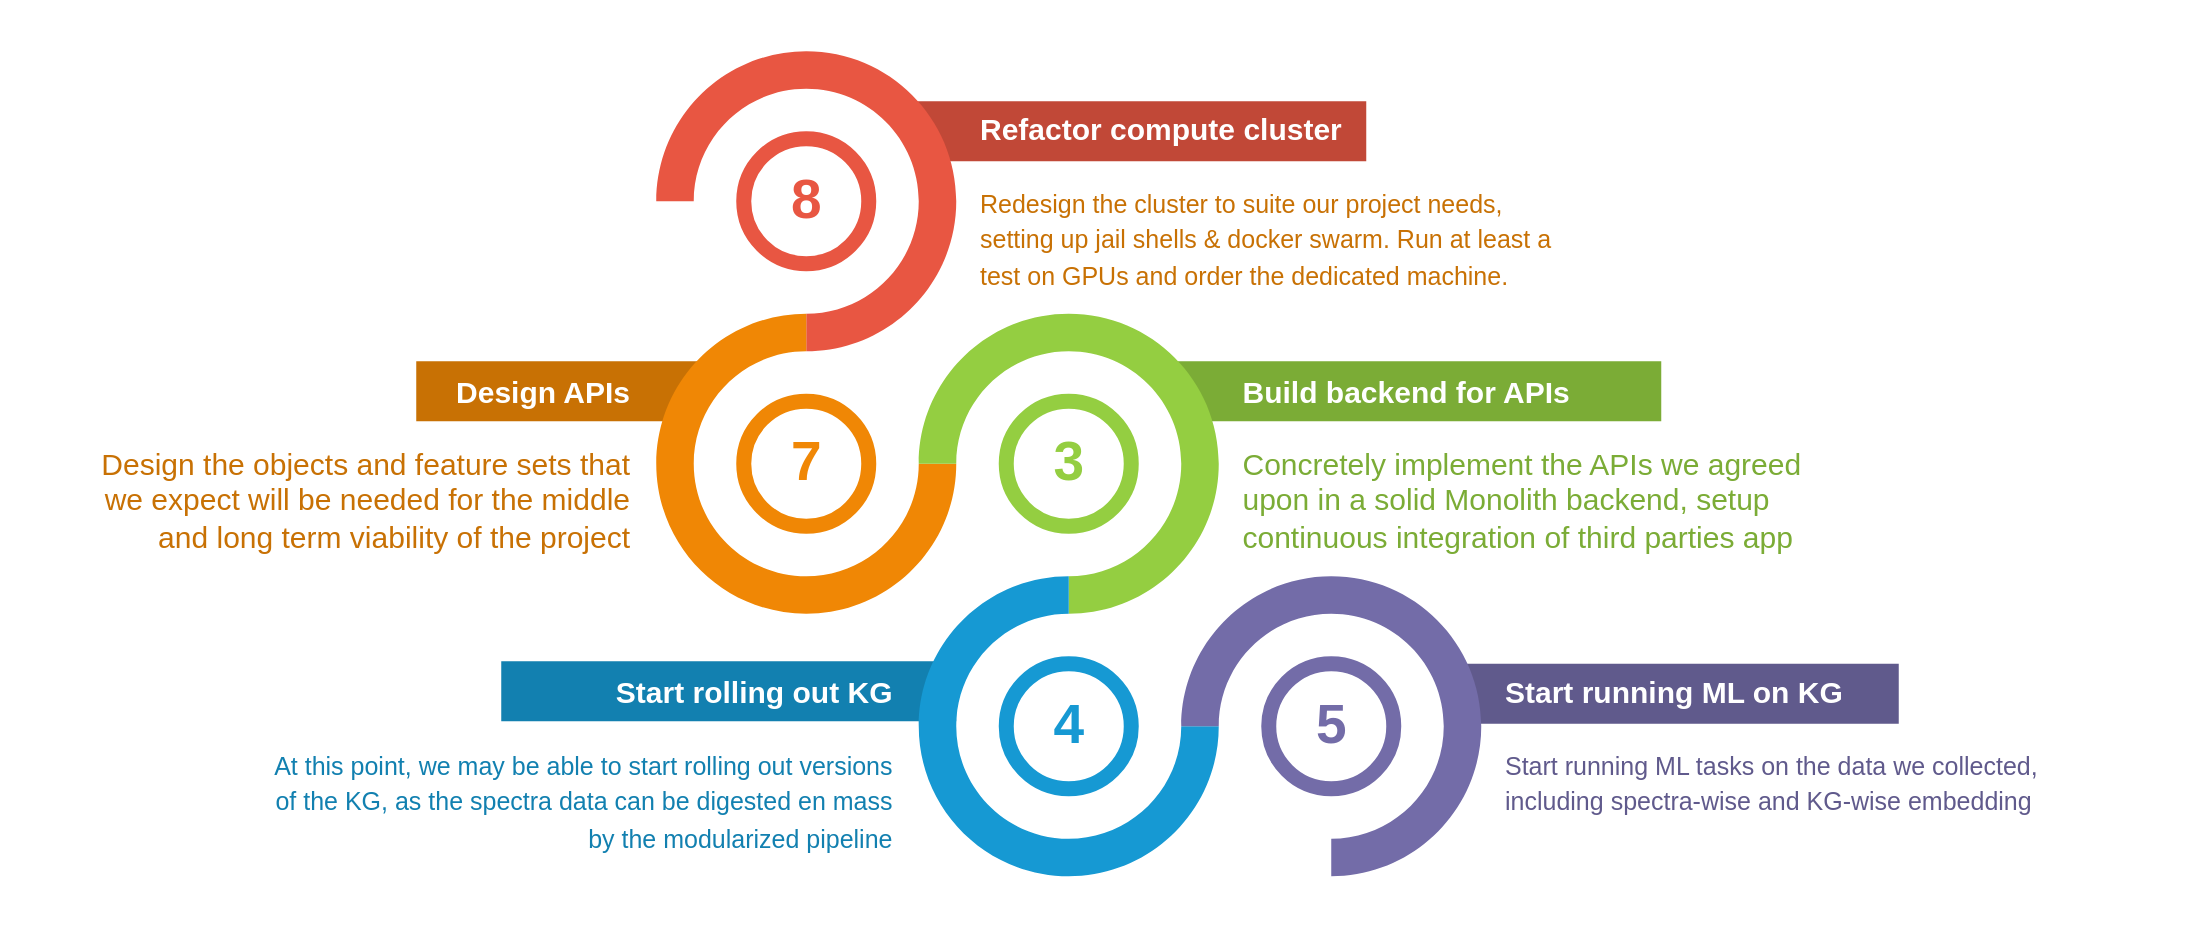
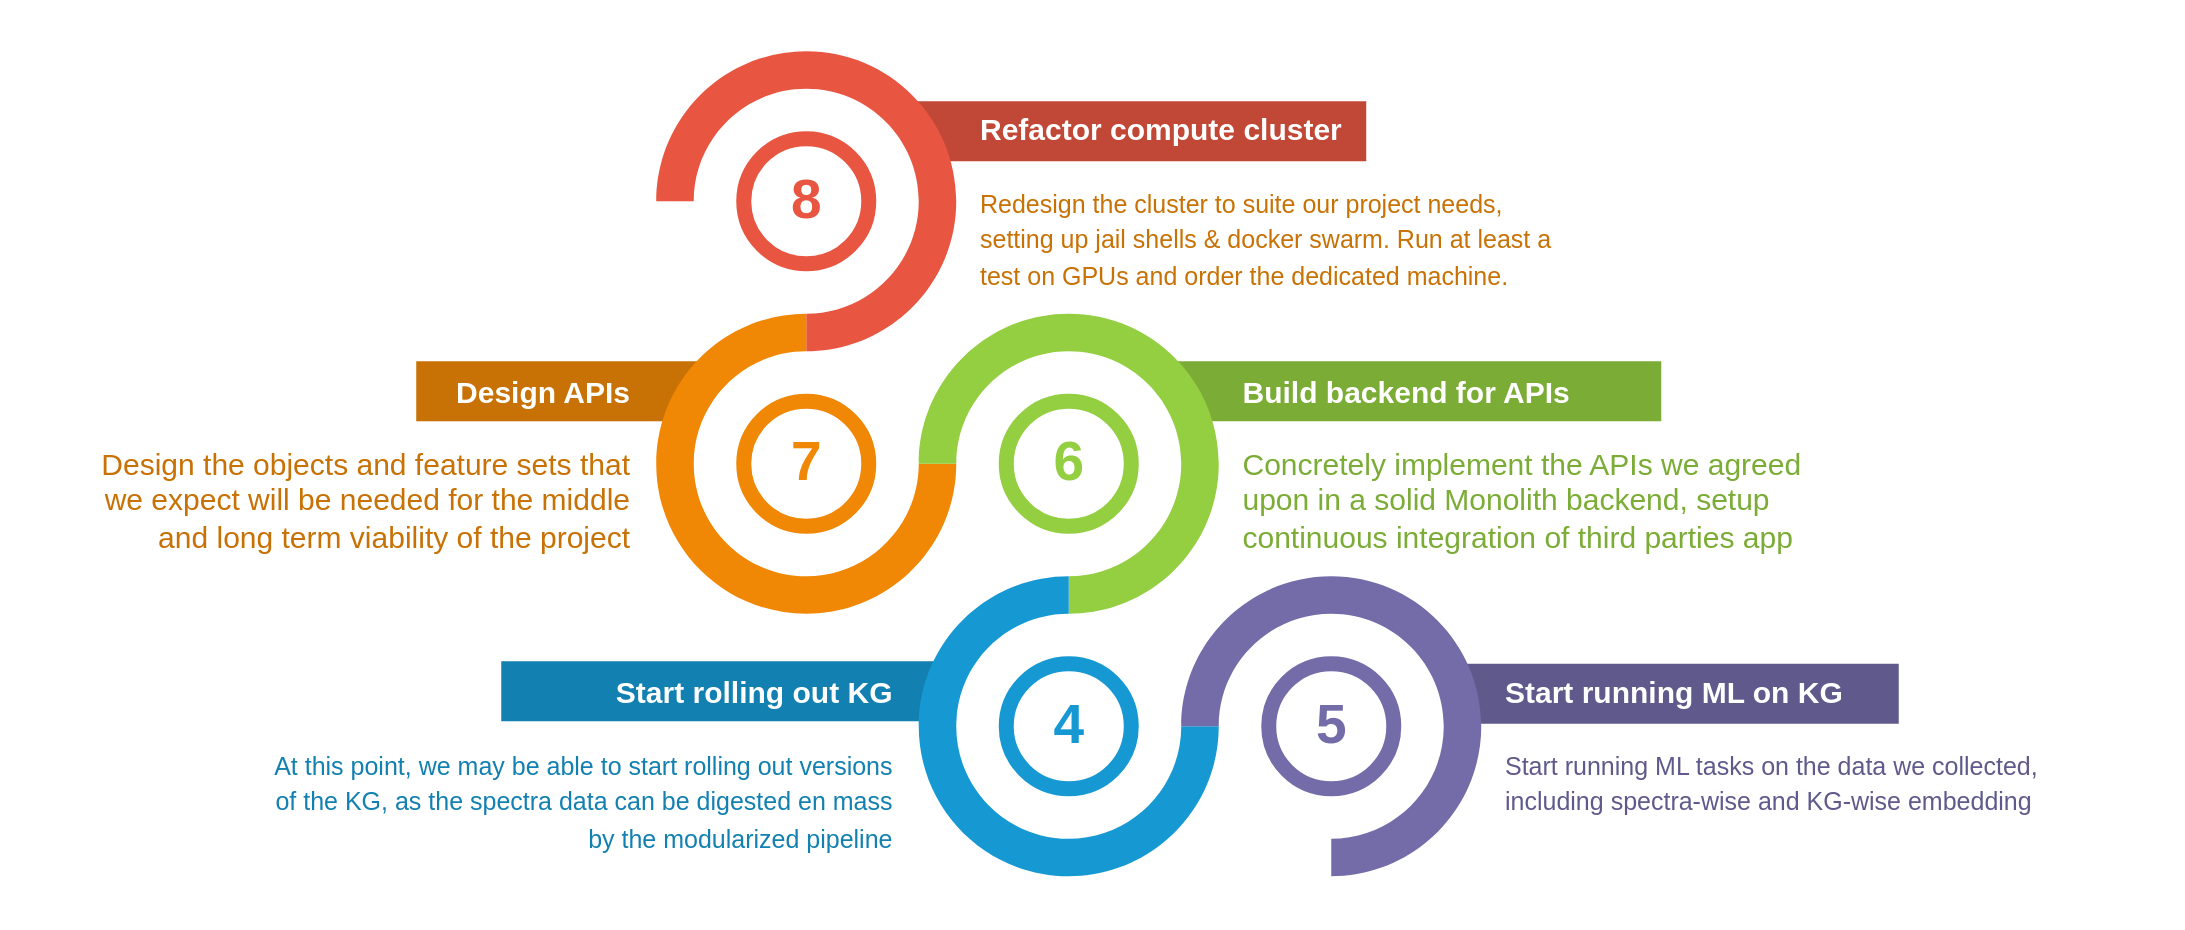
(1070, 464) -> (1070, 464)
